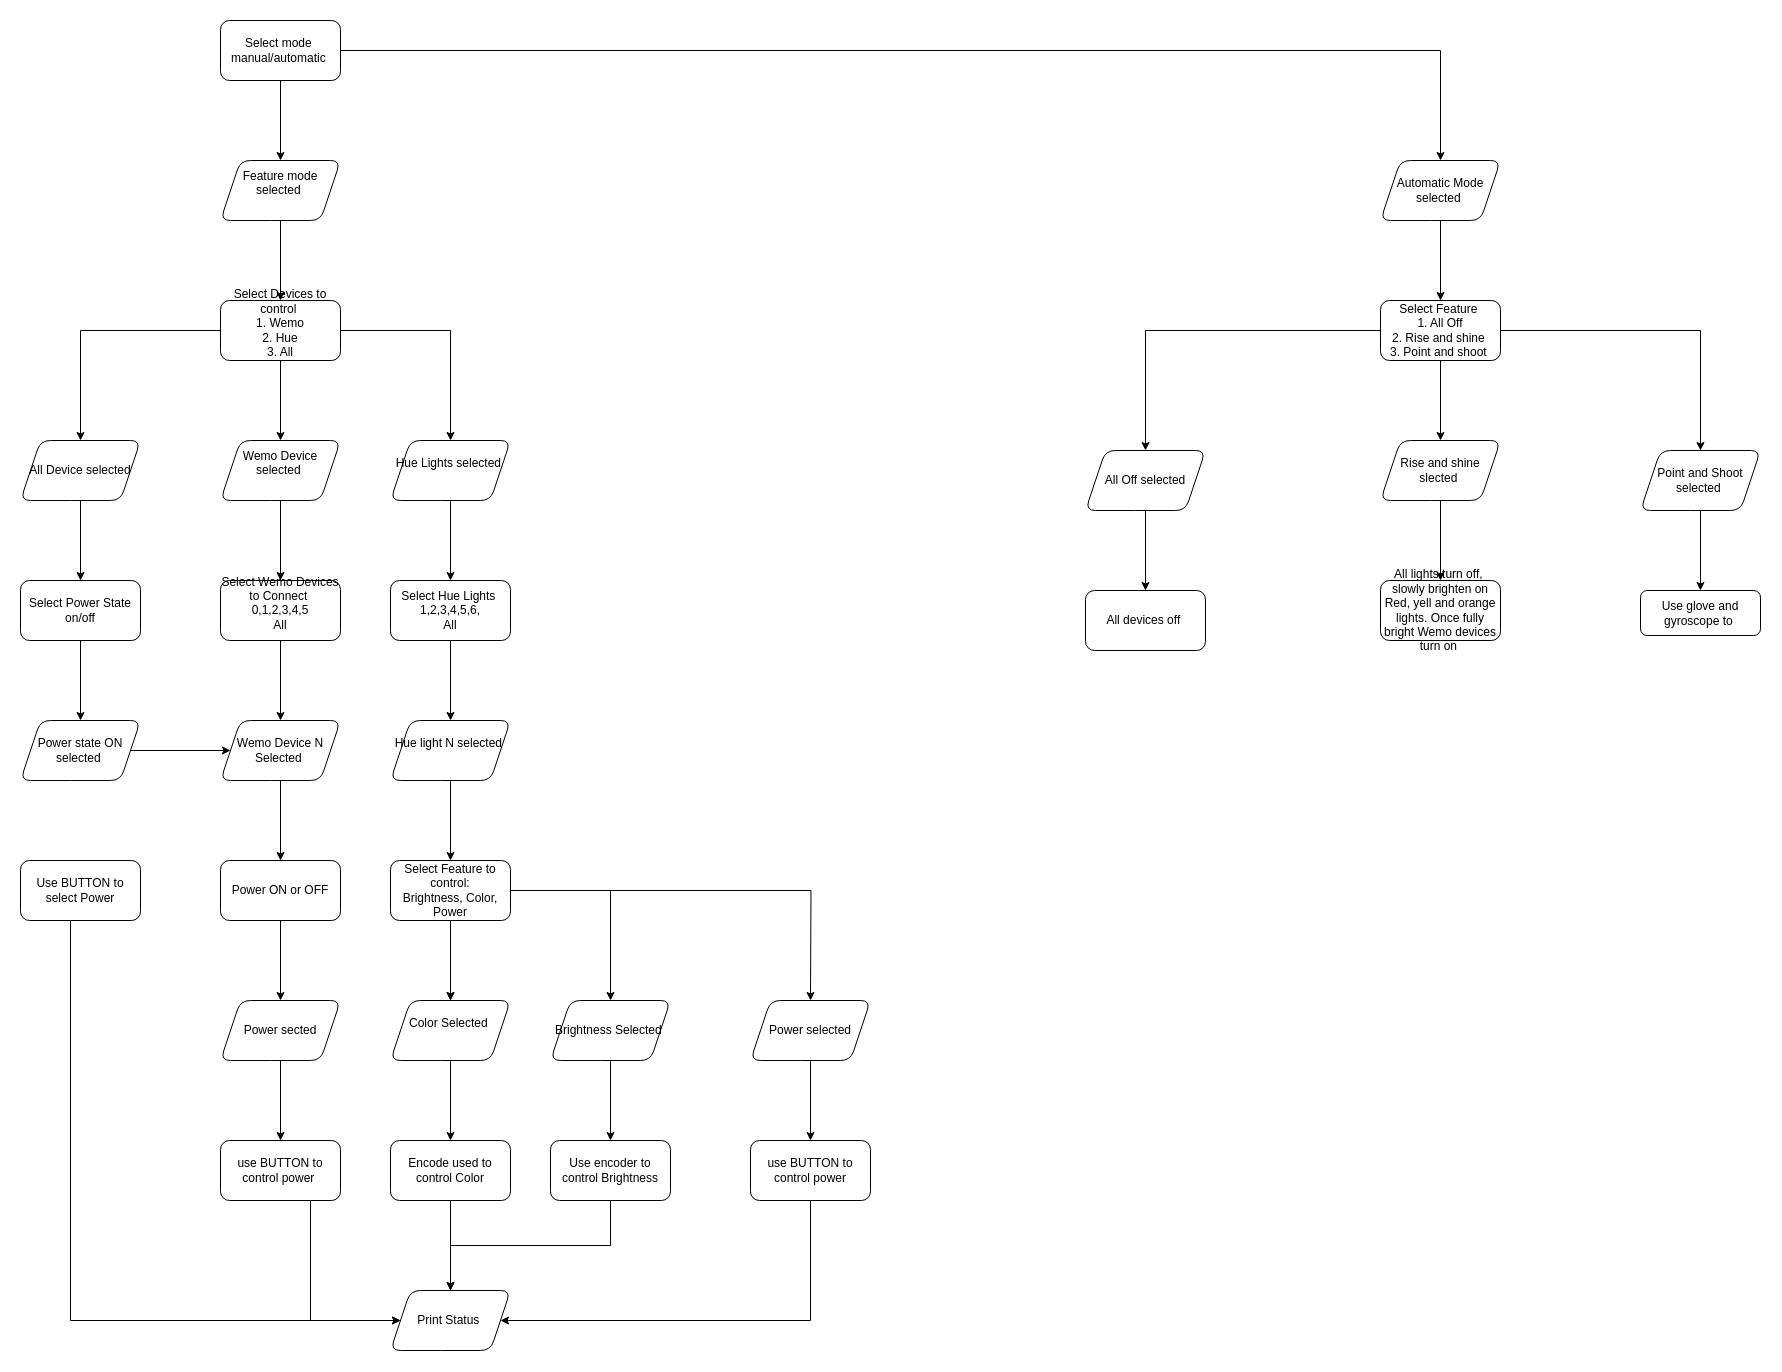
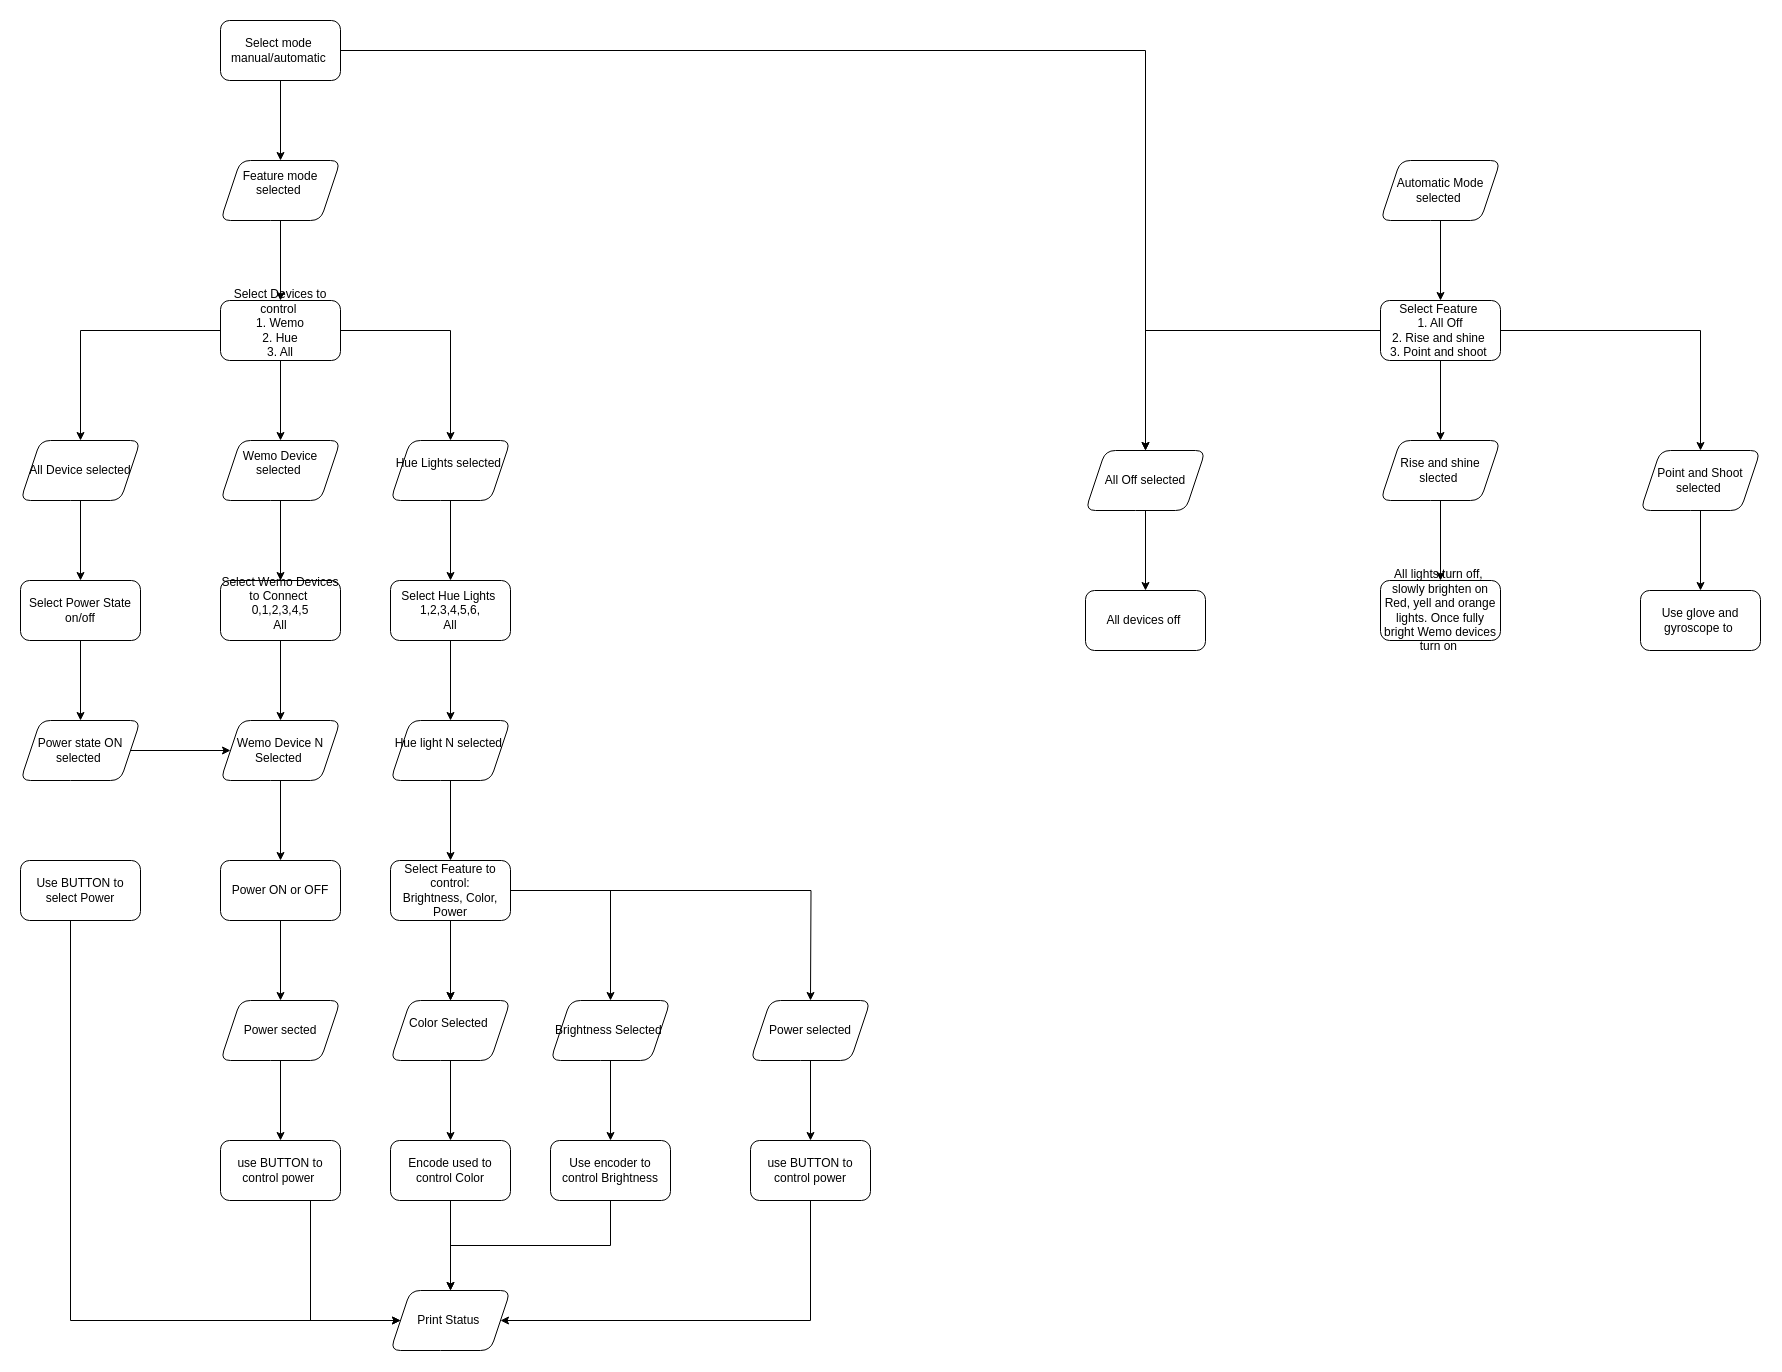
(1344, 51) -> (1146, 188)
(1701, 613) -> (1701, 621)
